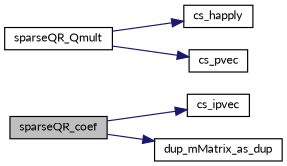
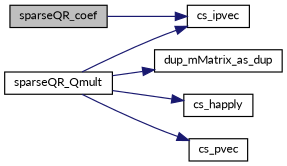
none -> (129, 50)
(125, 137) -> (128, 74)
